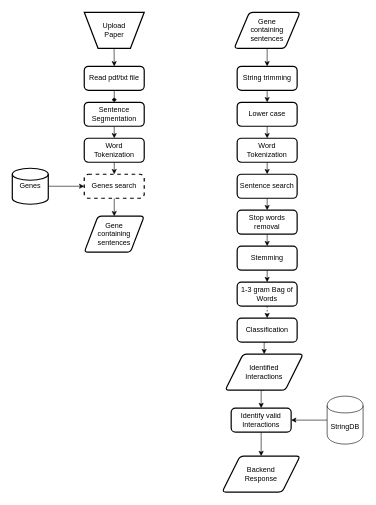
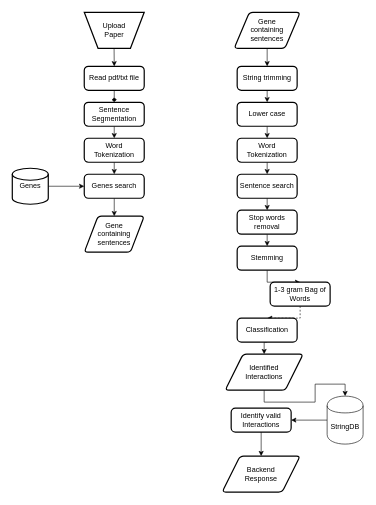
(114, 186) -> (114, 186)
(267, 294) -> (300, 294)
(261, 402) -> (345, 386)
